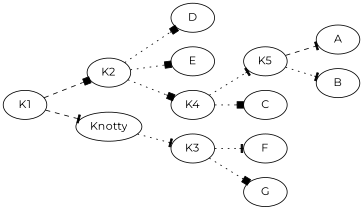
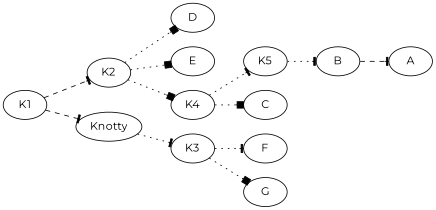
(300, 51) -> (372, 61)
(63, 90) -> (65, 90)
